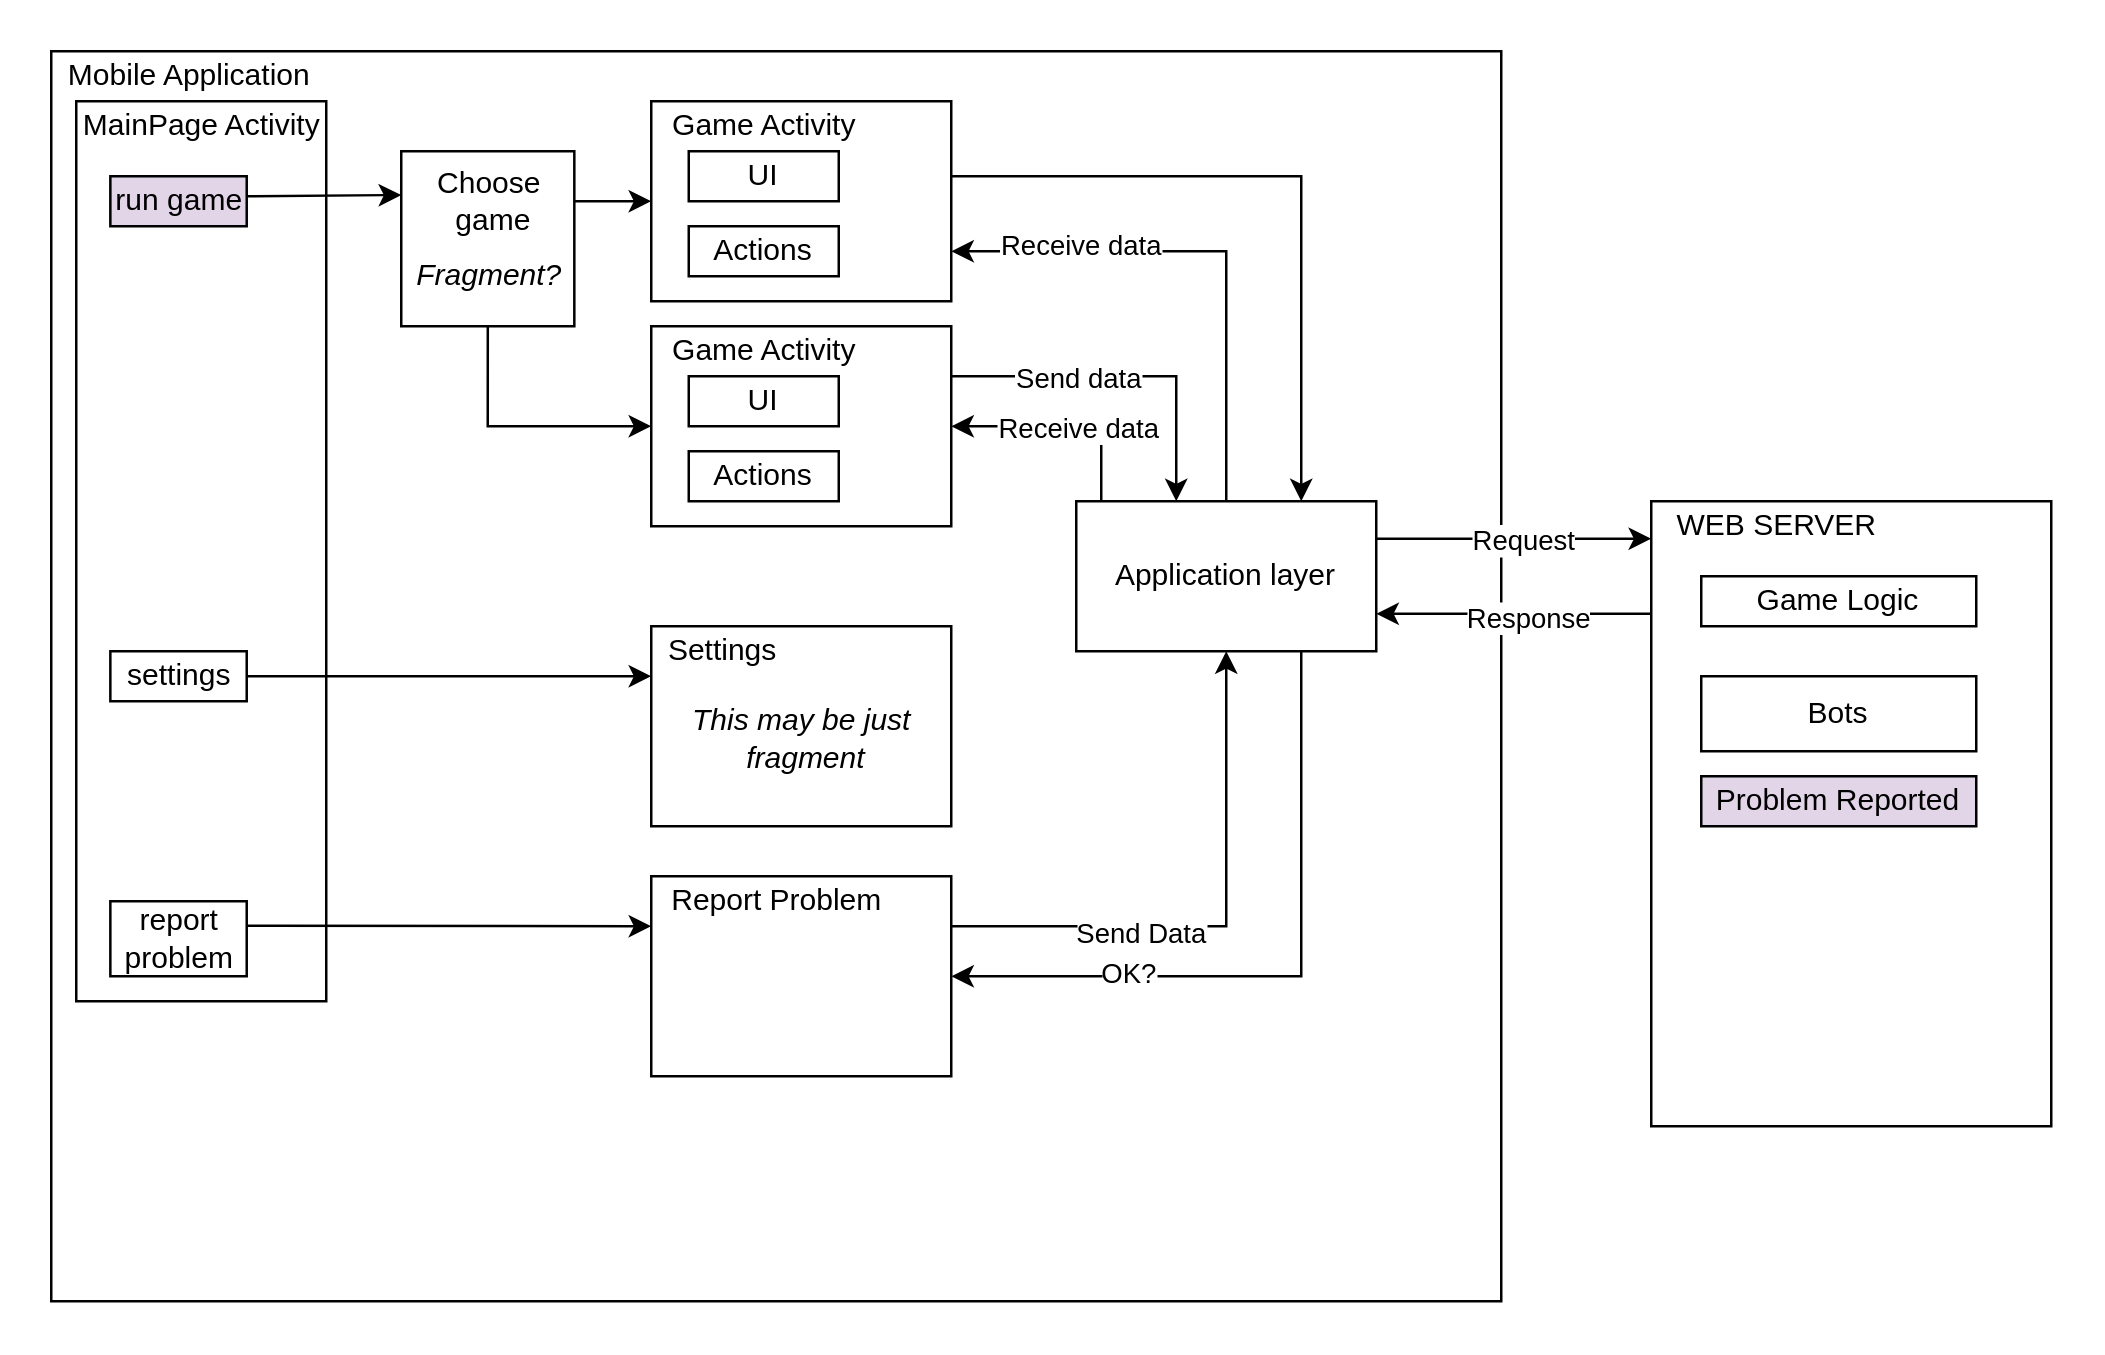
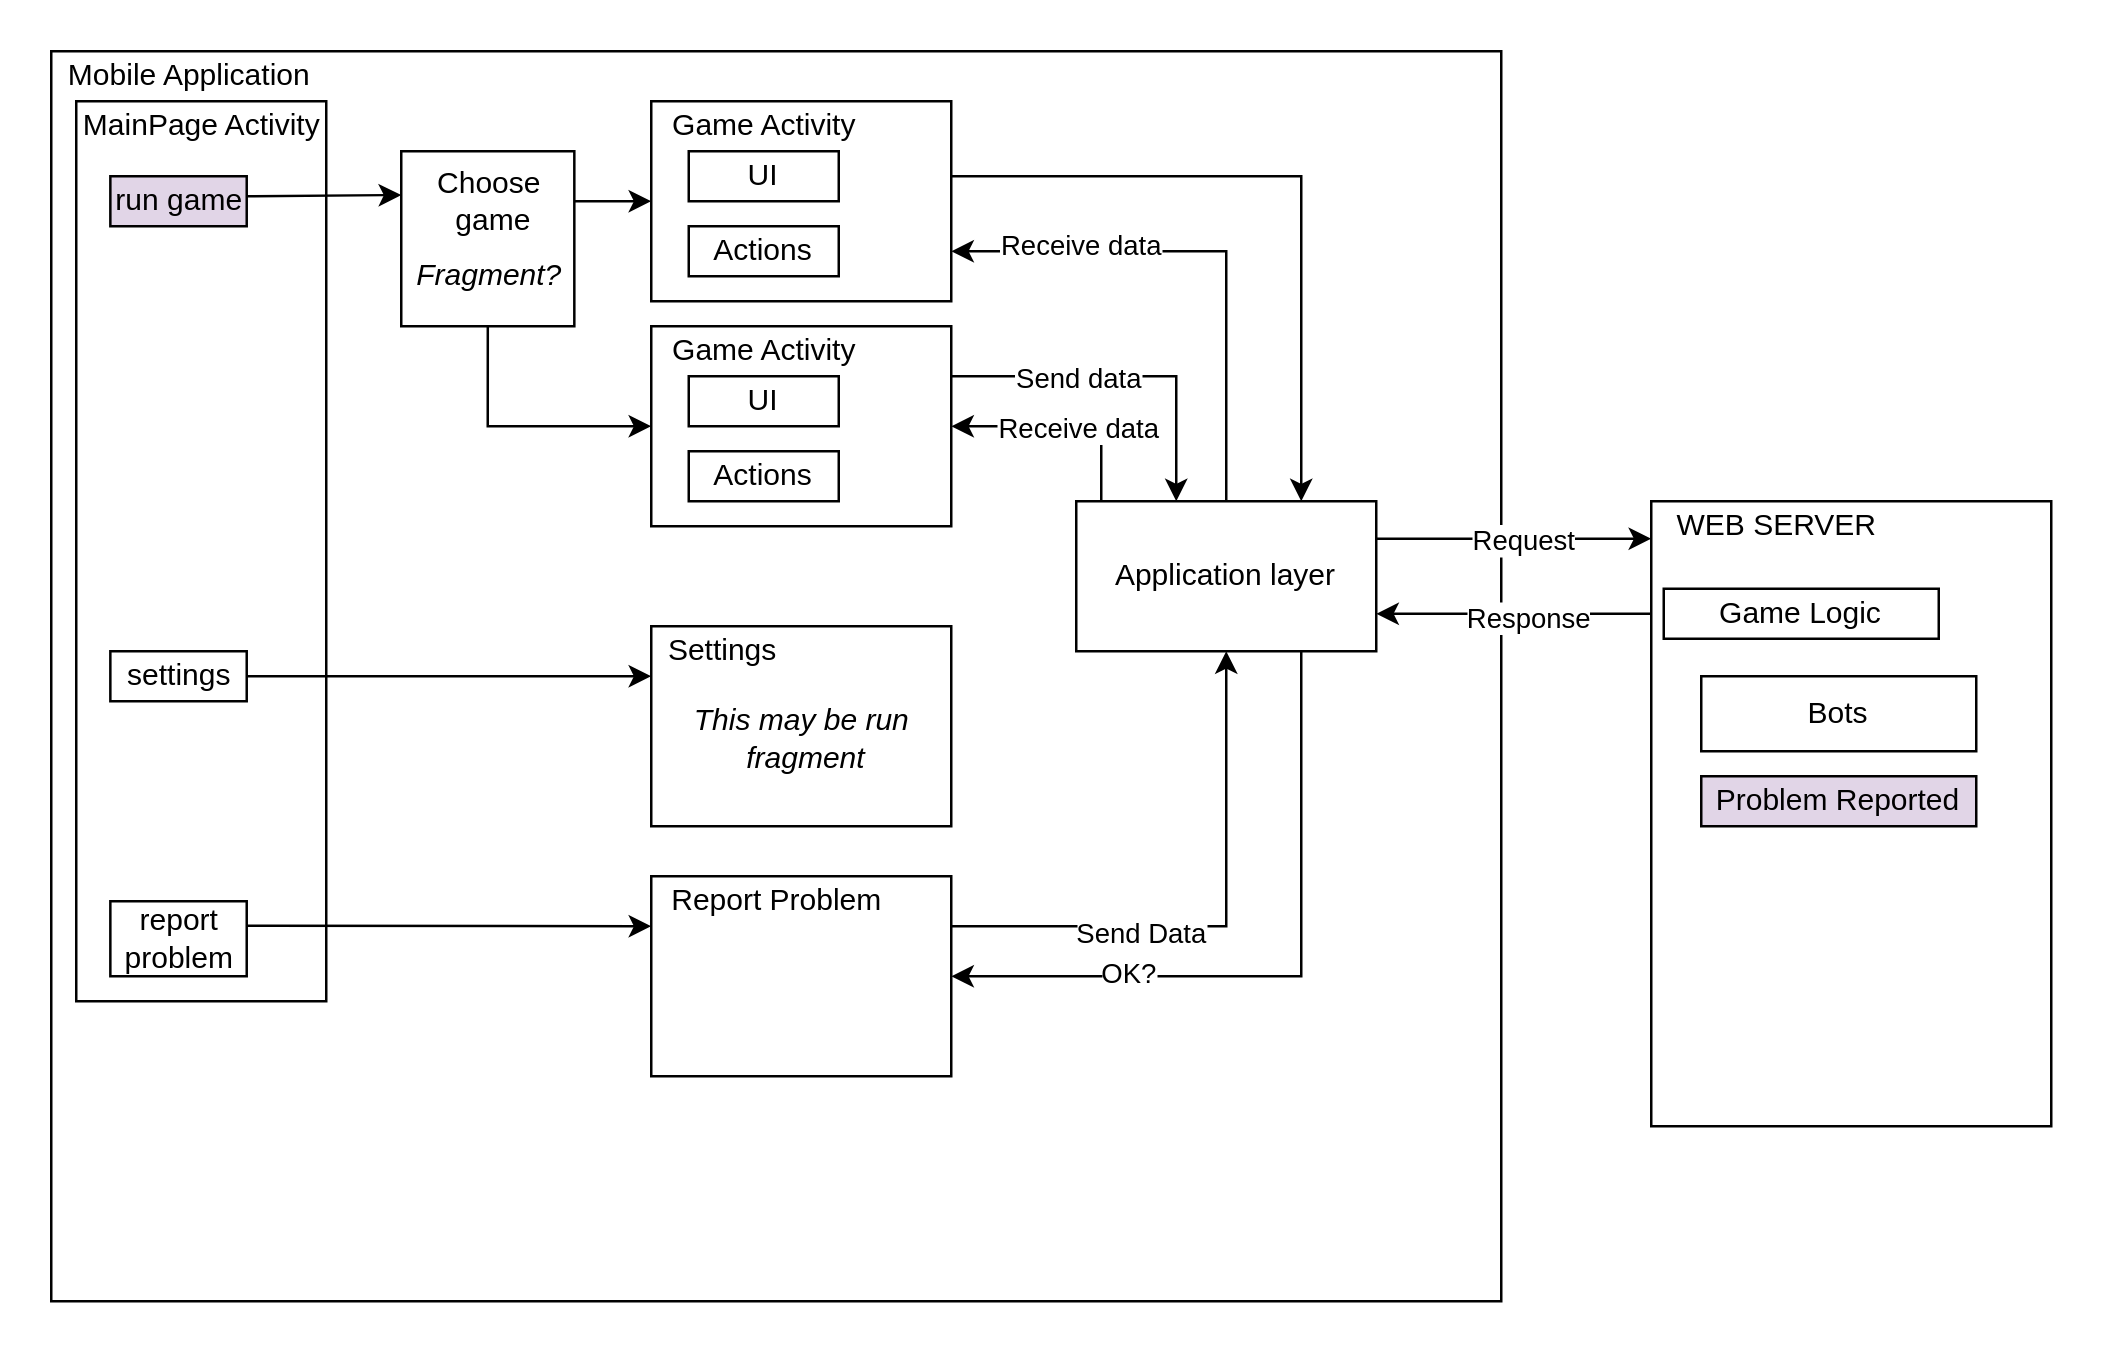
(1839, 601) -> (1801, 614)
(803, 739) -> (803, 739)
